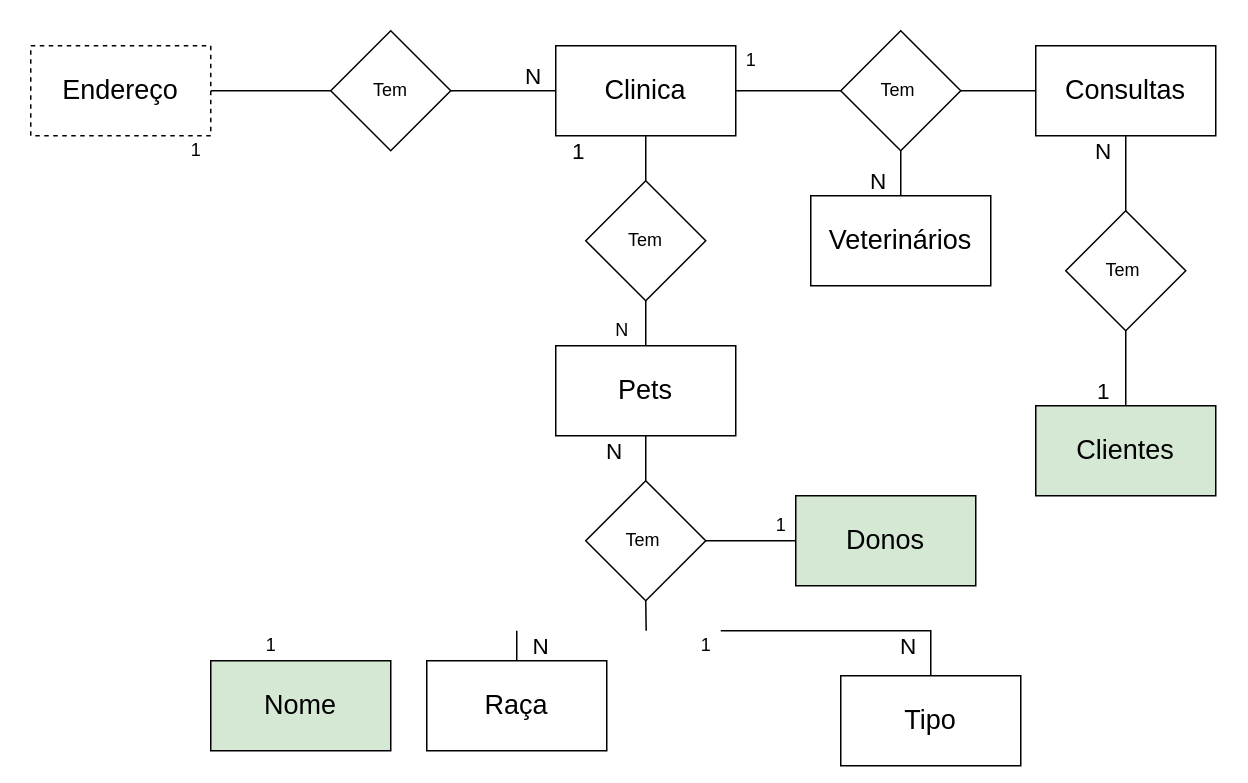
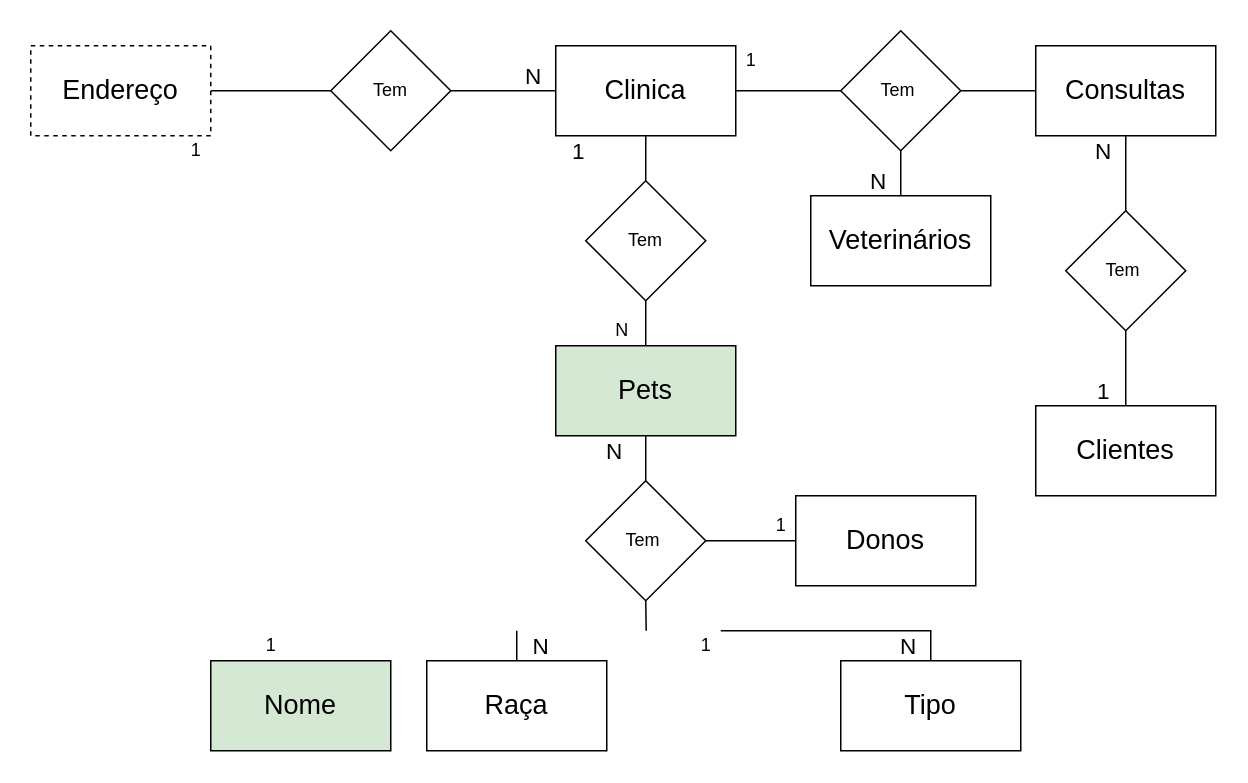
(646, 391) -> (646, 391)
(1126, 451) -> (1126, 451)
(886, 541) -> (886, 541)
(931, 721) -> (931, 706)
